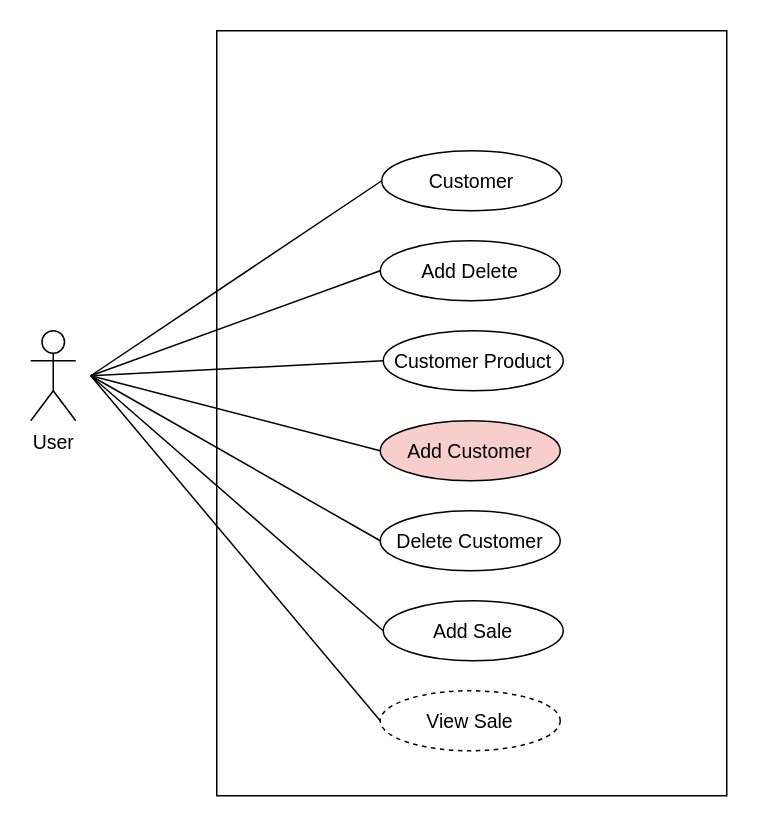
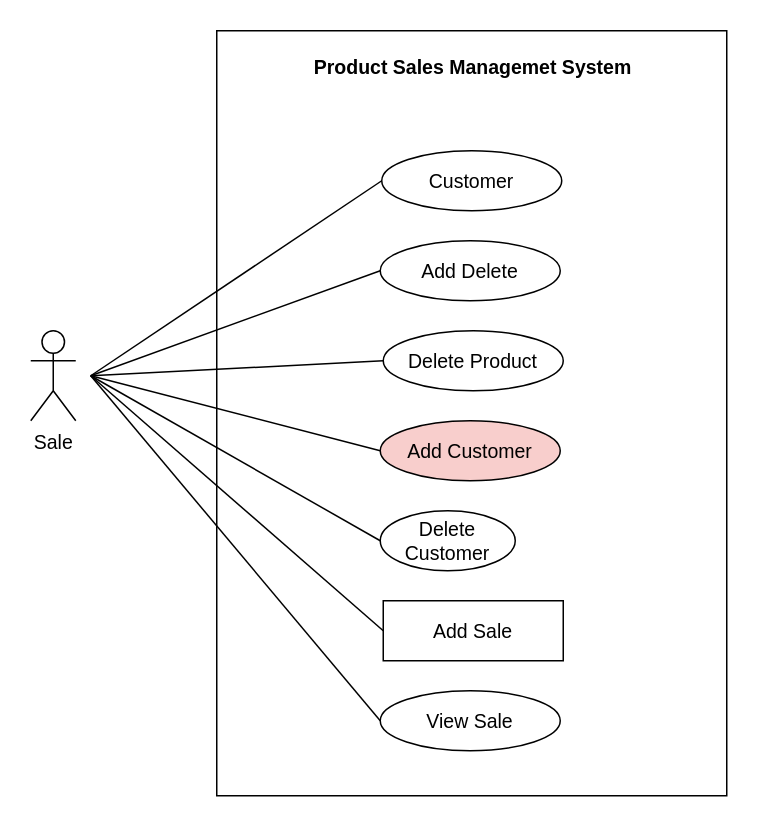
none -> (473, 67)
(473, 361) -> (473, 361)
(54, 443) -> (54, 443)
(470, 541) -> (448, 541)
(473, 631) -> (473, 631)
(470, 721) -> (470, 721)
